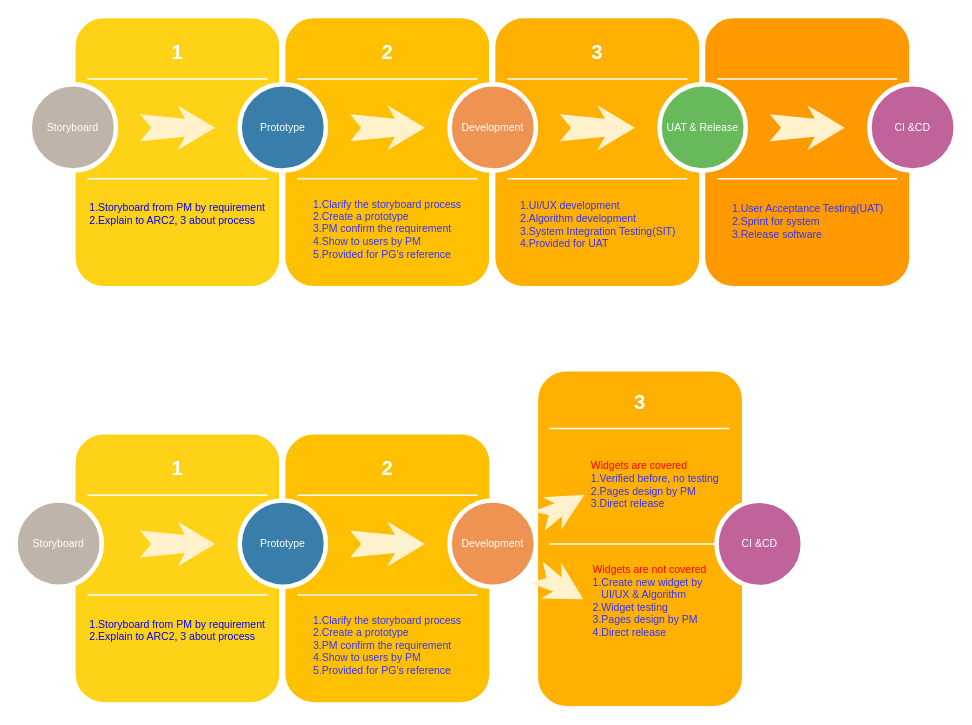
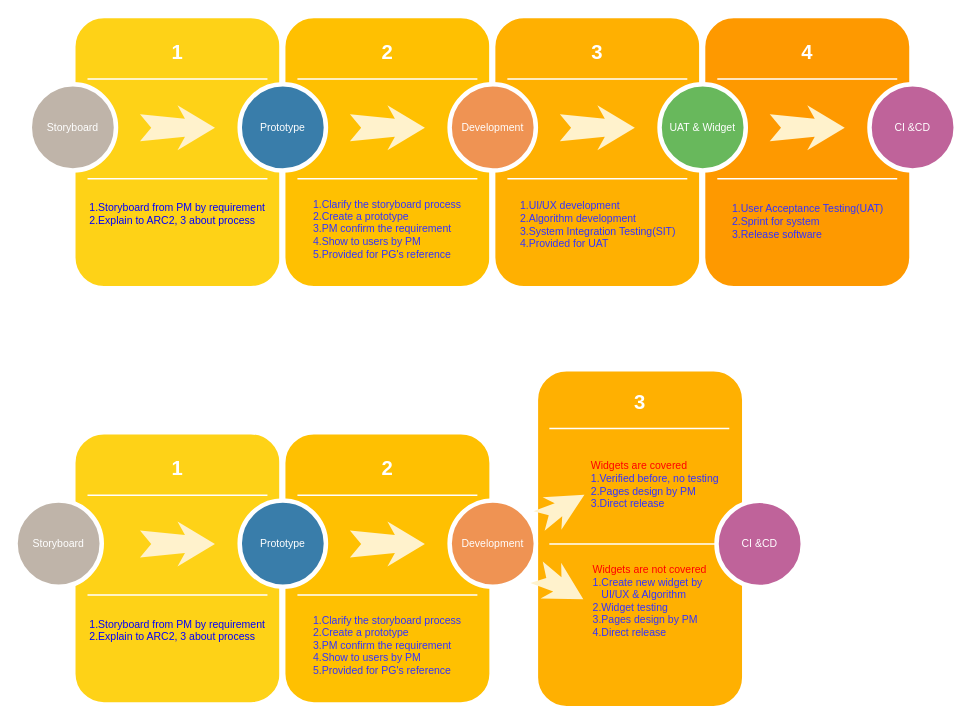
none -> (807, 53)
(703, 128) -> (703, 128)
